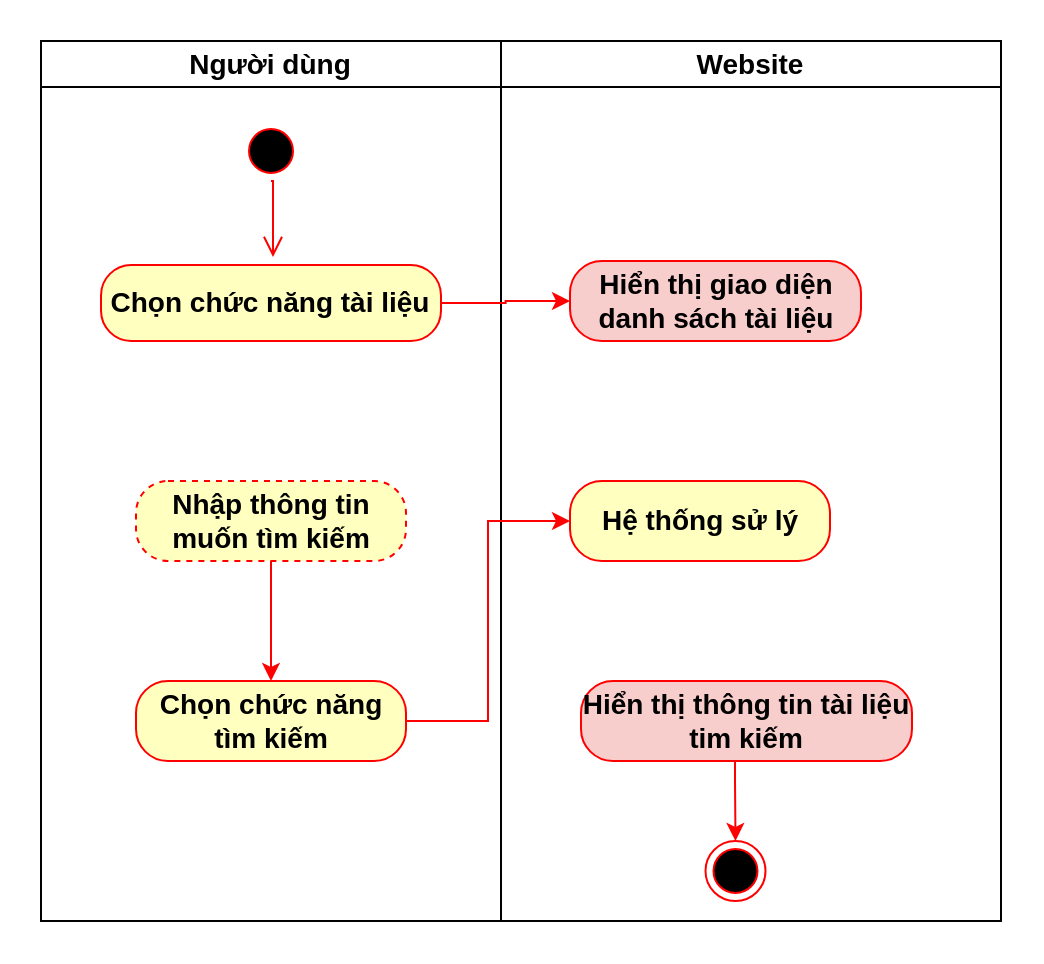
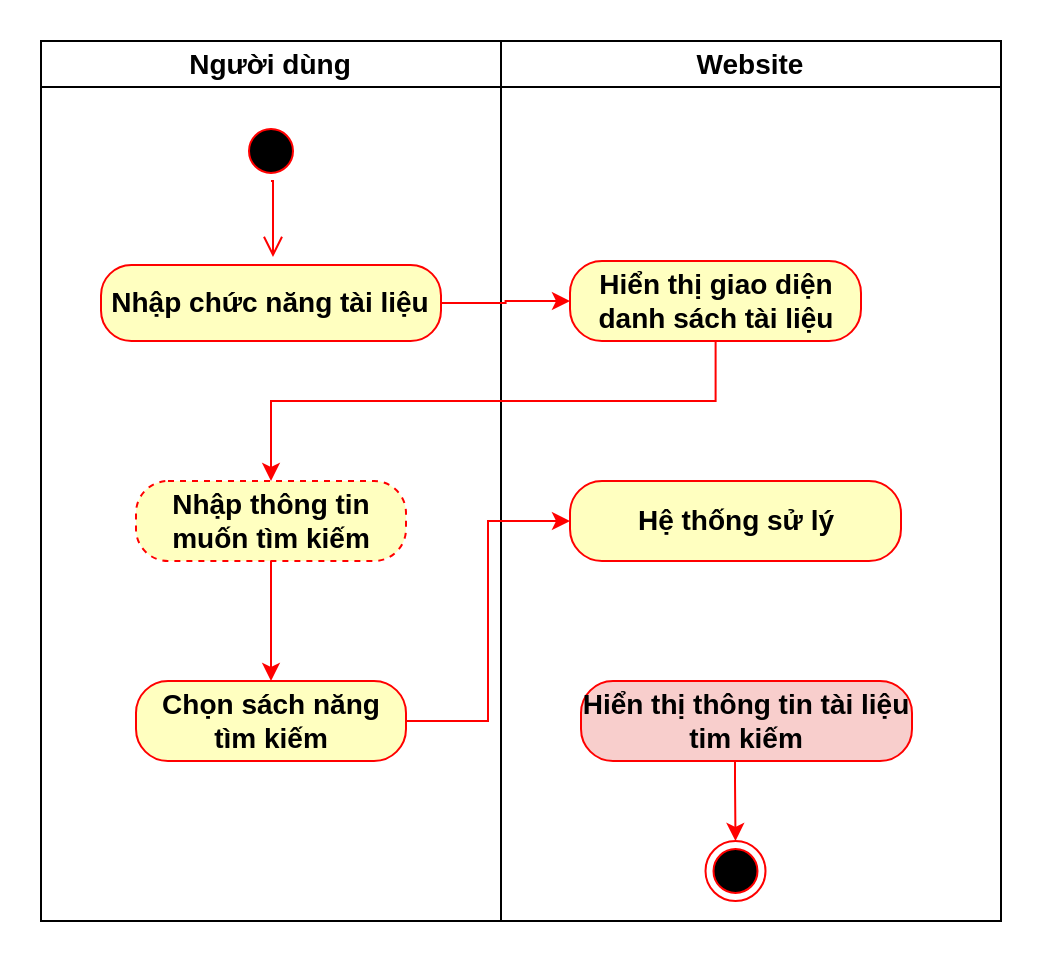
(716, 301) -> (716, 301)
(271, 303) -> (271, 303)
none -> (351, 401)
(700, 521) -> (736, 521)
(272, 721) -> (272, 721)
